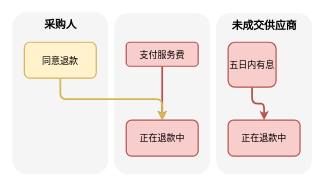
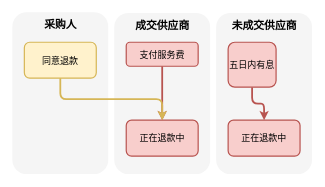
none -> (162, 26)
